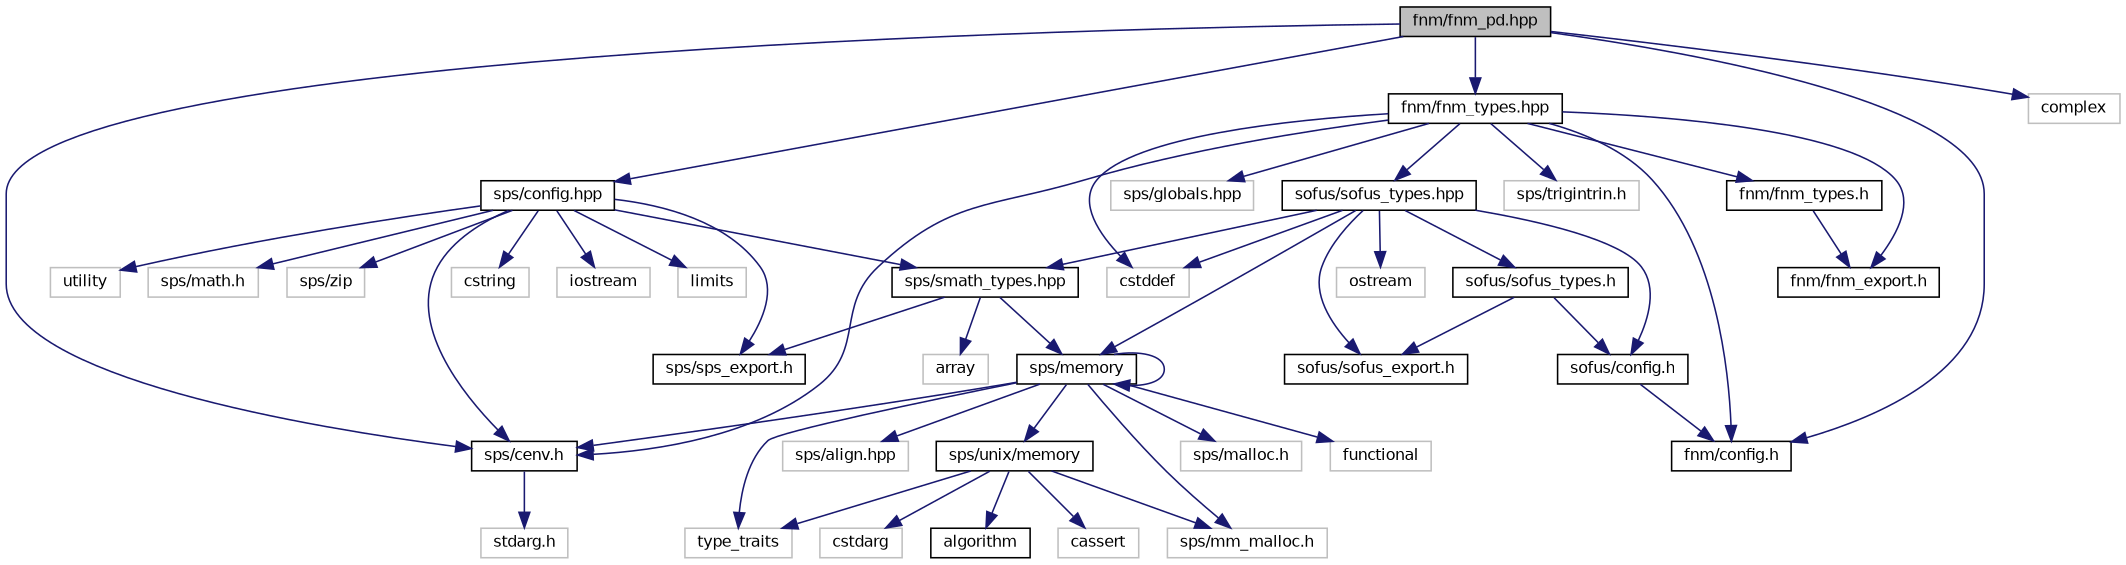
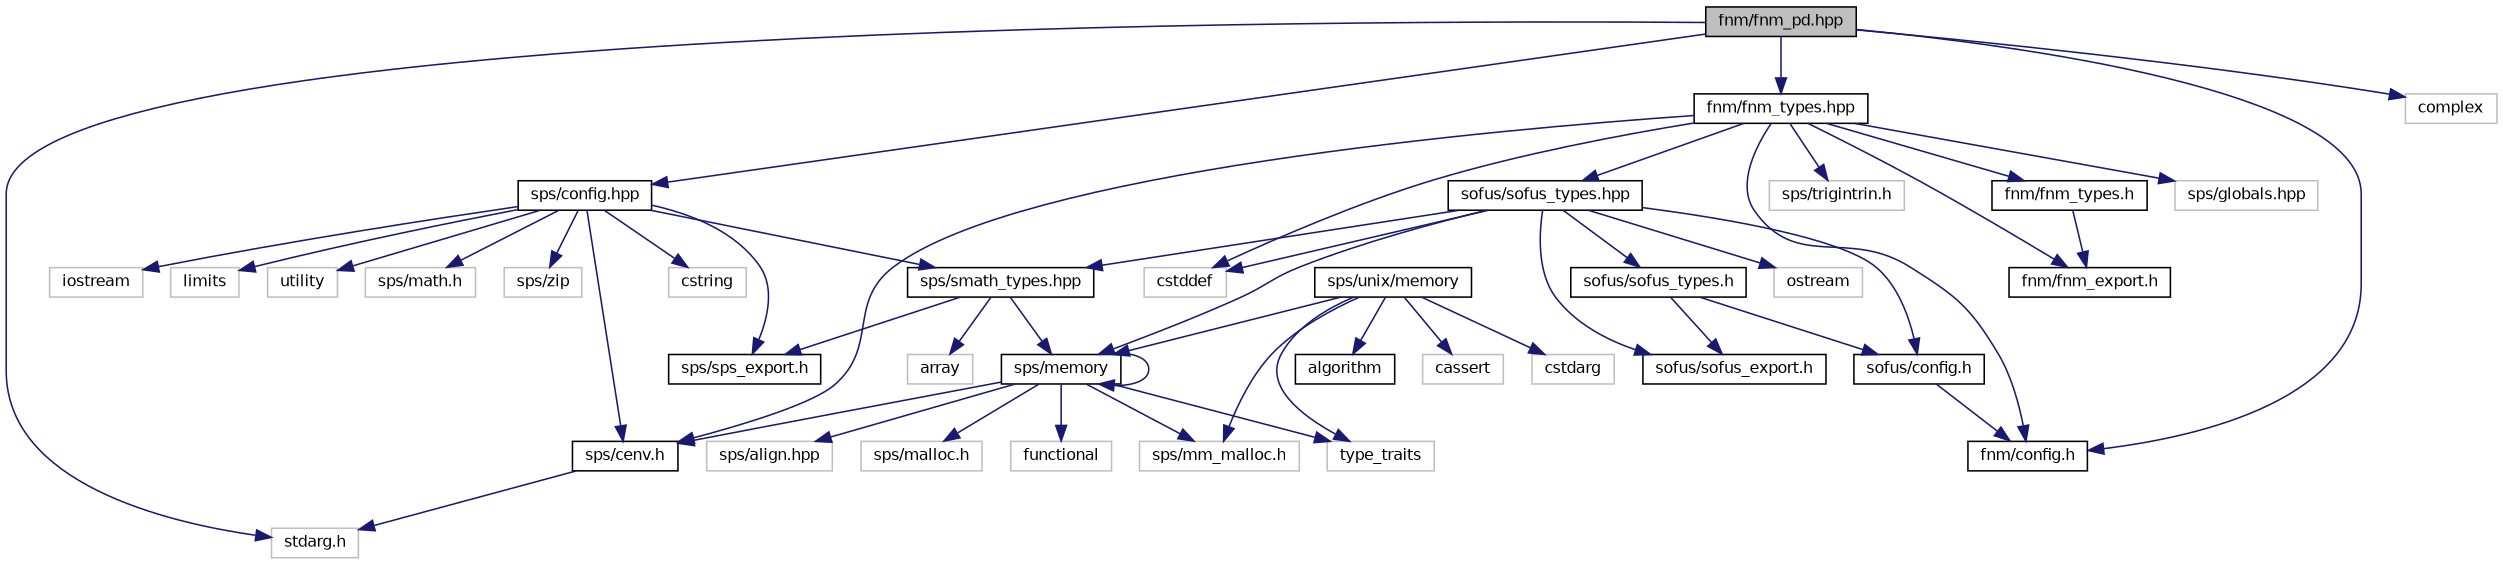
(397, 76) -> (590, 53)
(1050, 406) -> (1235, 324)
